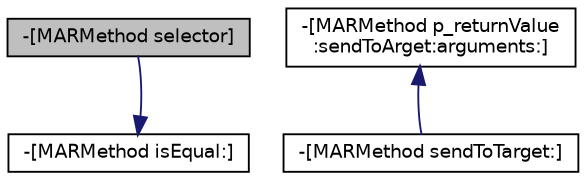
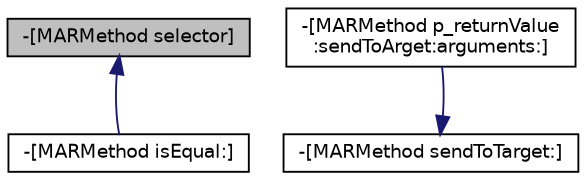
(141, 86) -> (116, 105)
(419, 110) -> (444, 91)
